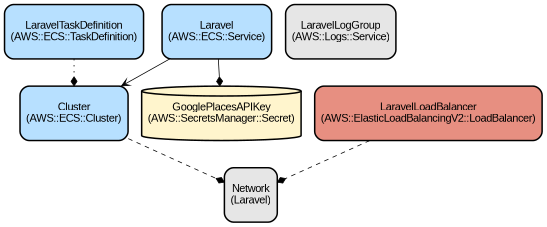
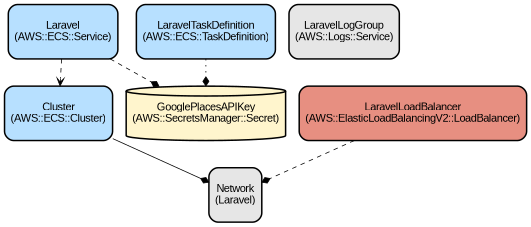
(74, 68) -> (206, 68)
(219, 68) -> (131, 70)
(149, 71) -> (61, 69)
(172, 159) -> (157, 159)
